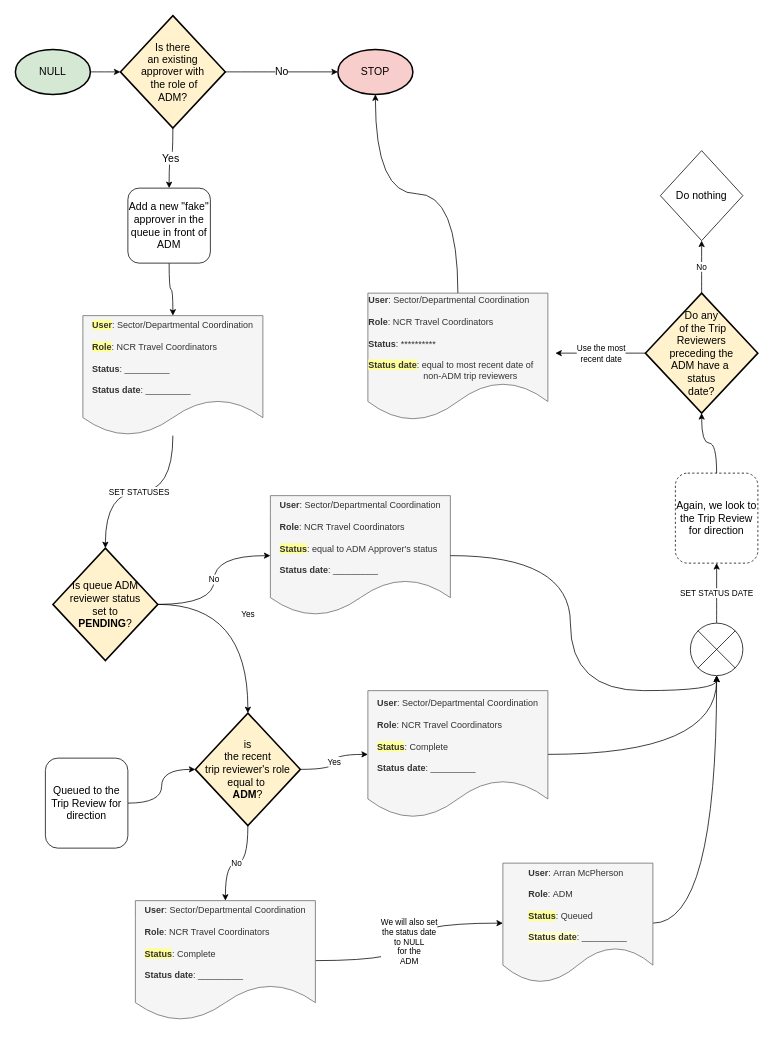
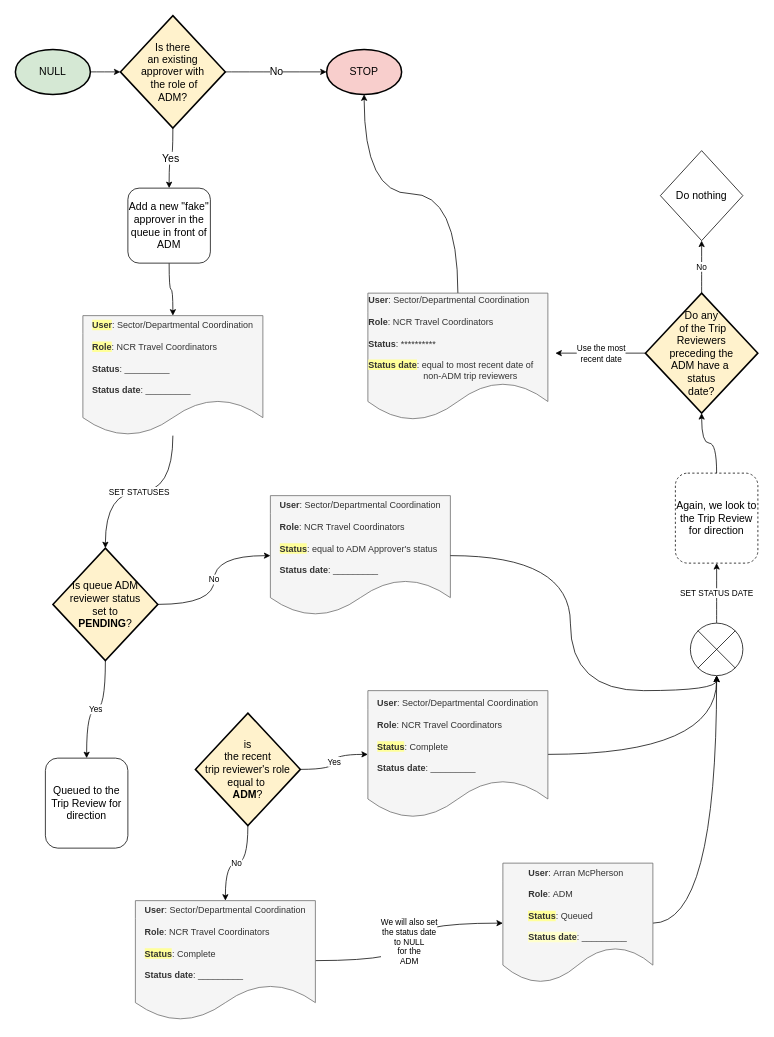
(375, 72) -> (364, 72)
(231, 638) -> (99, 707)
(162, 787) -> none
